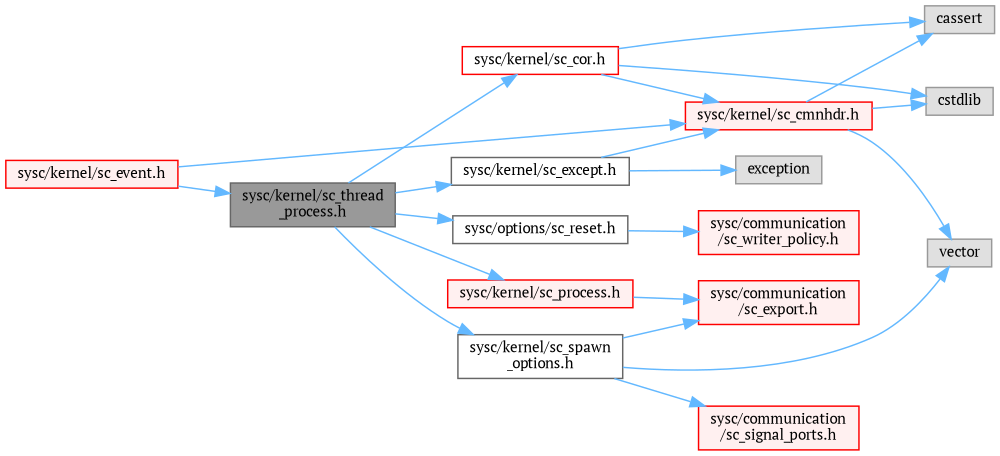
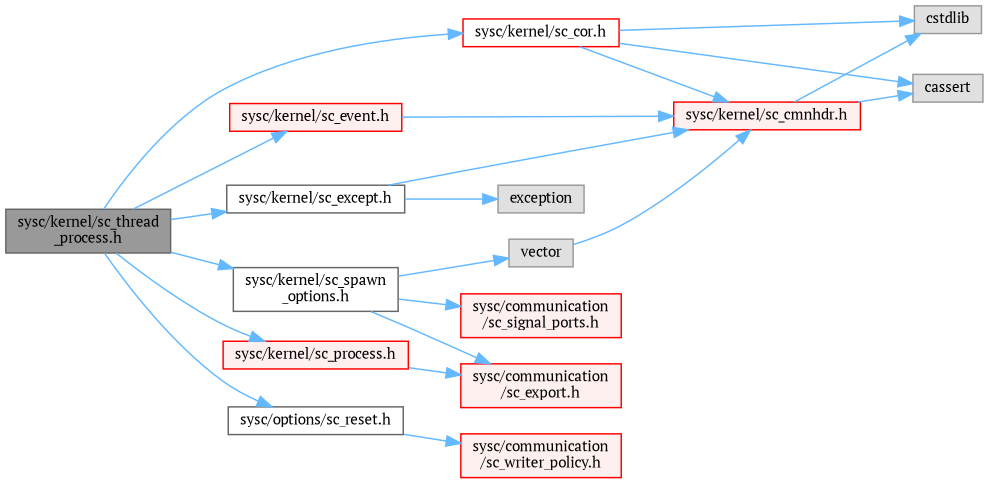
(903, 170) -> (661, 201)
(197, 189) -> (203, 174)
